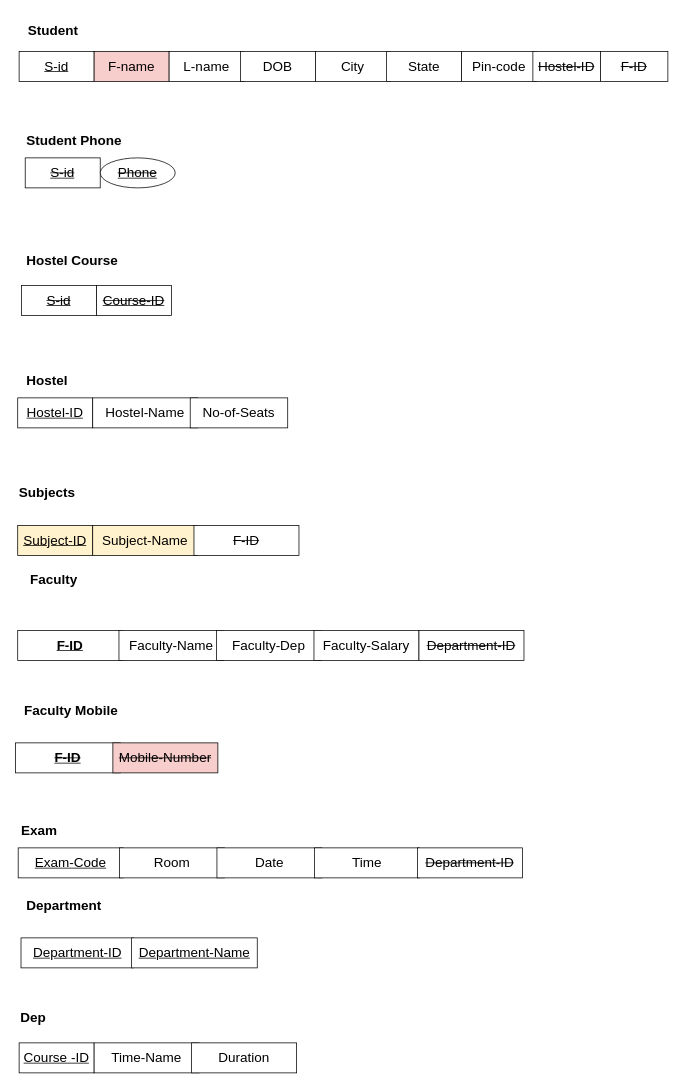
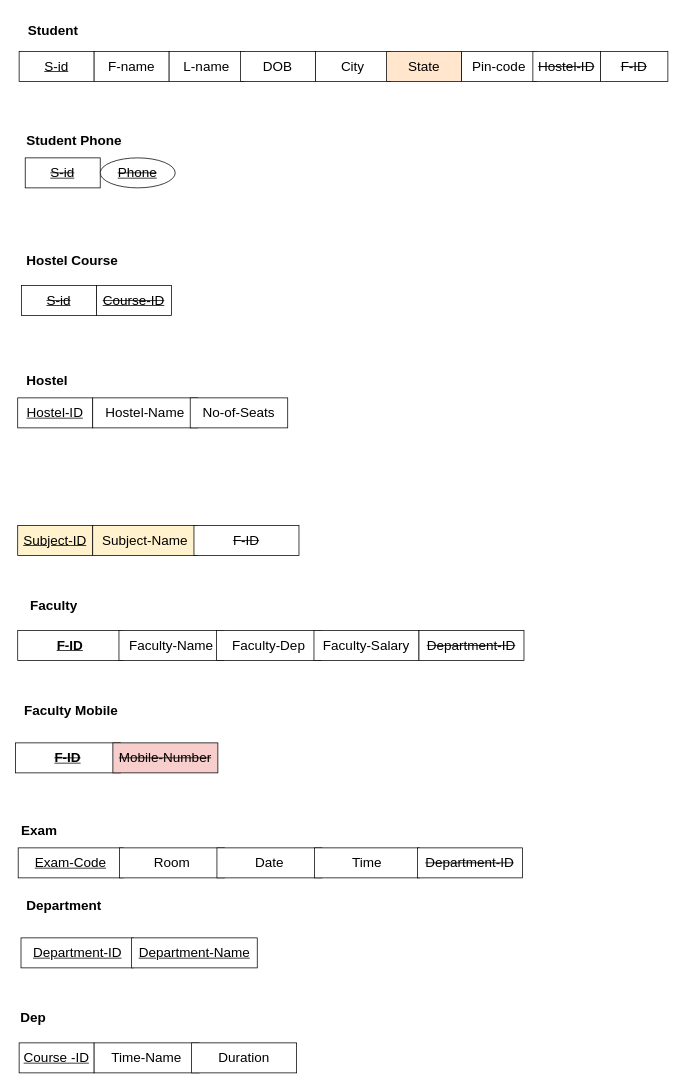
(132, 66) -> (132, 66)
(424, 66) -> (424, 66)
(51, 499) -> none
(70, 585) -> (70, 612)
